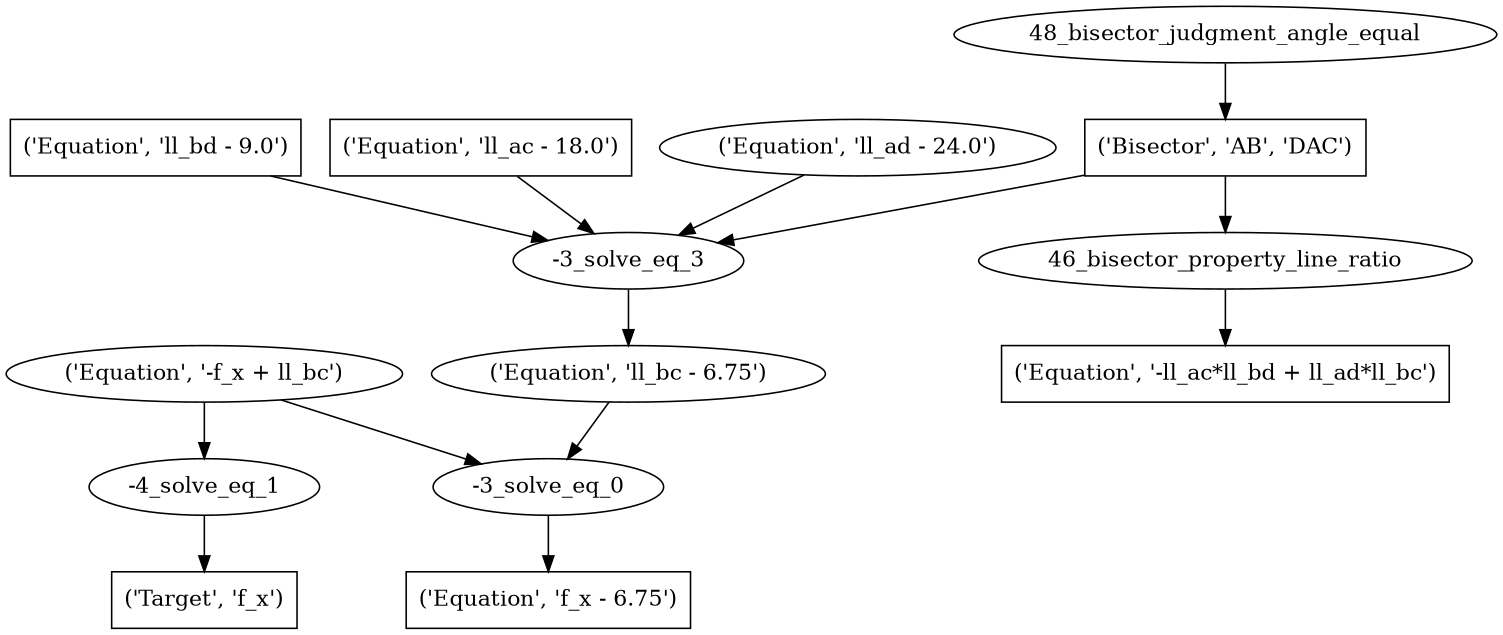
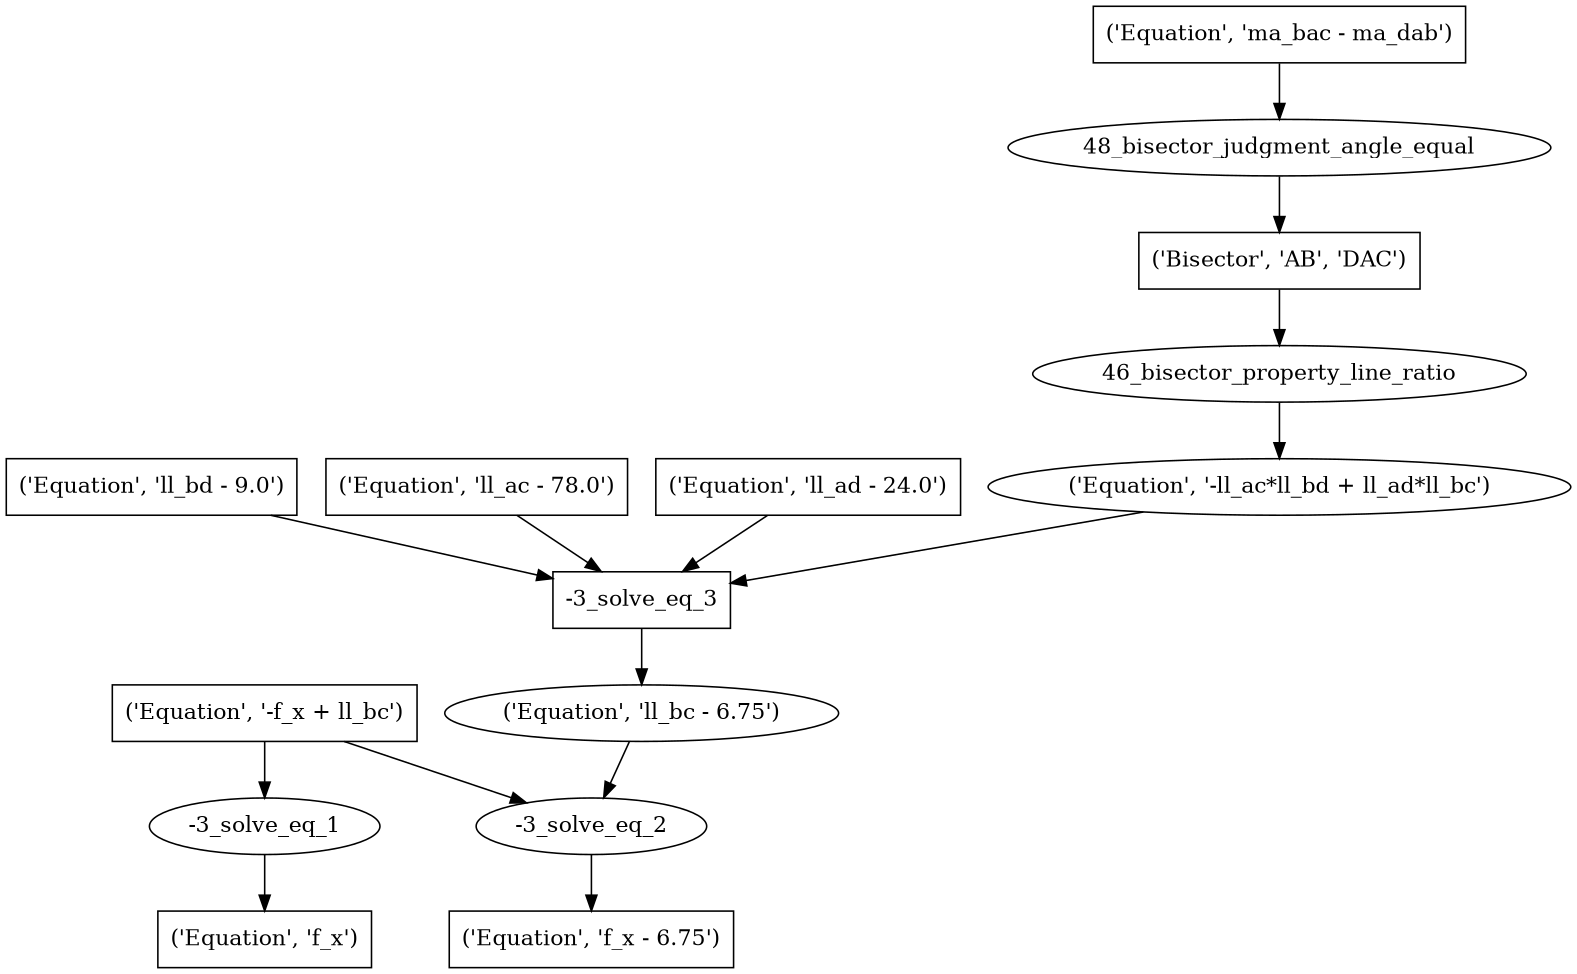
none -> (1279, 35)
(481, 148) -> (477, 487)
(858, 148) -> (808, 487)
(909, 207) -> (945, 546)
(628, 261) -> (642, 600)
(204, 374) -> (265, 713)
(1225, 374) -> (1279, 487)
(204, 487) -> (265, 826)
(548, 487) -> (591, 826)
(204, 600) -> (265, 939)
